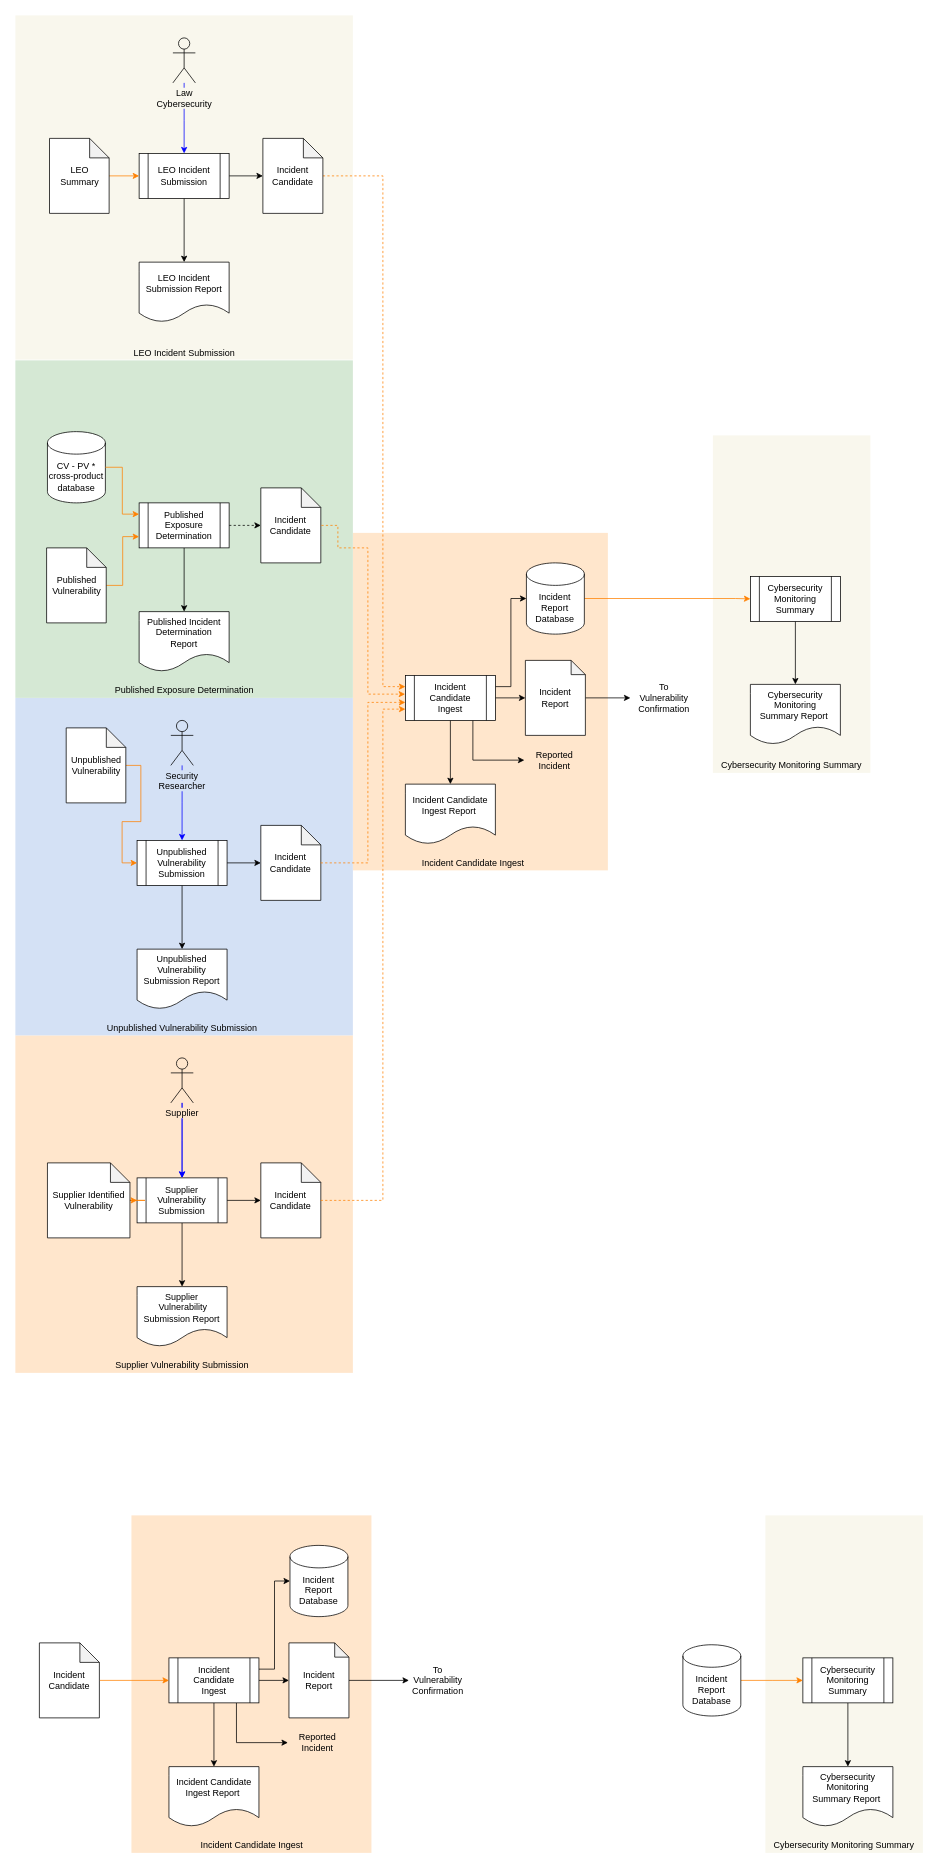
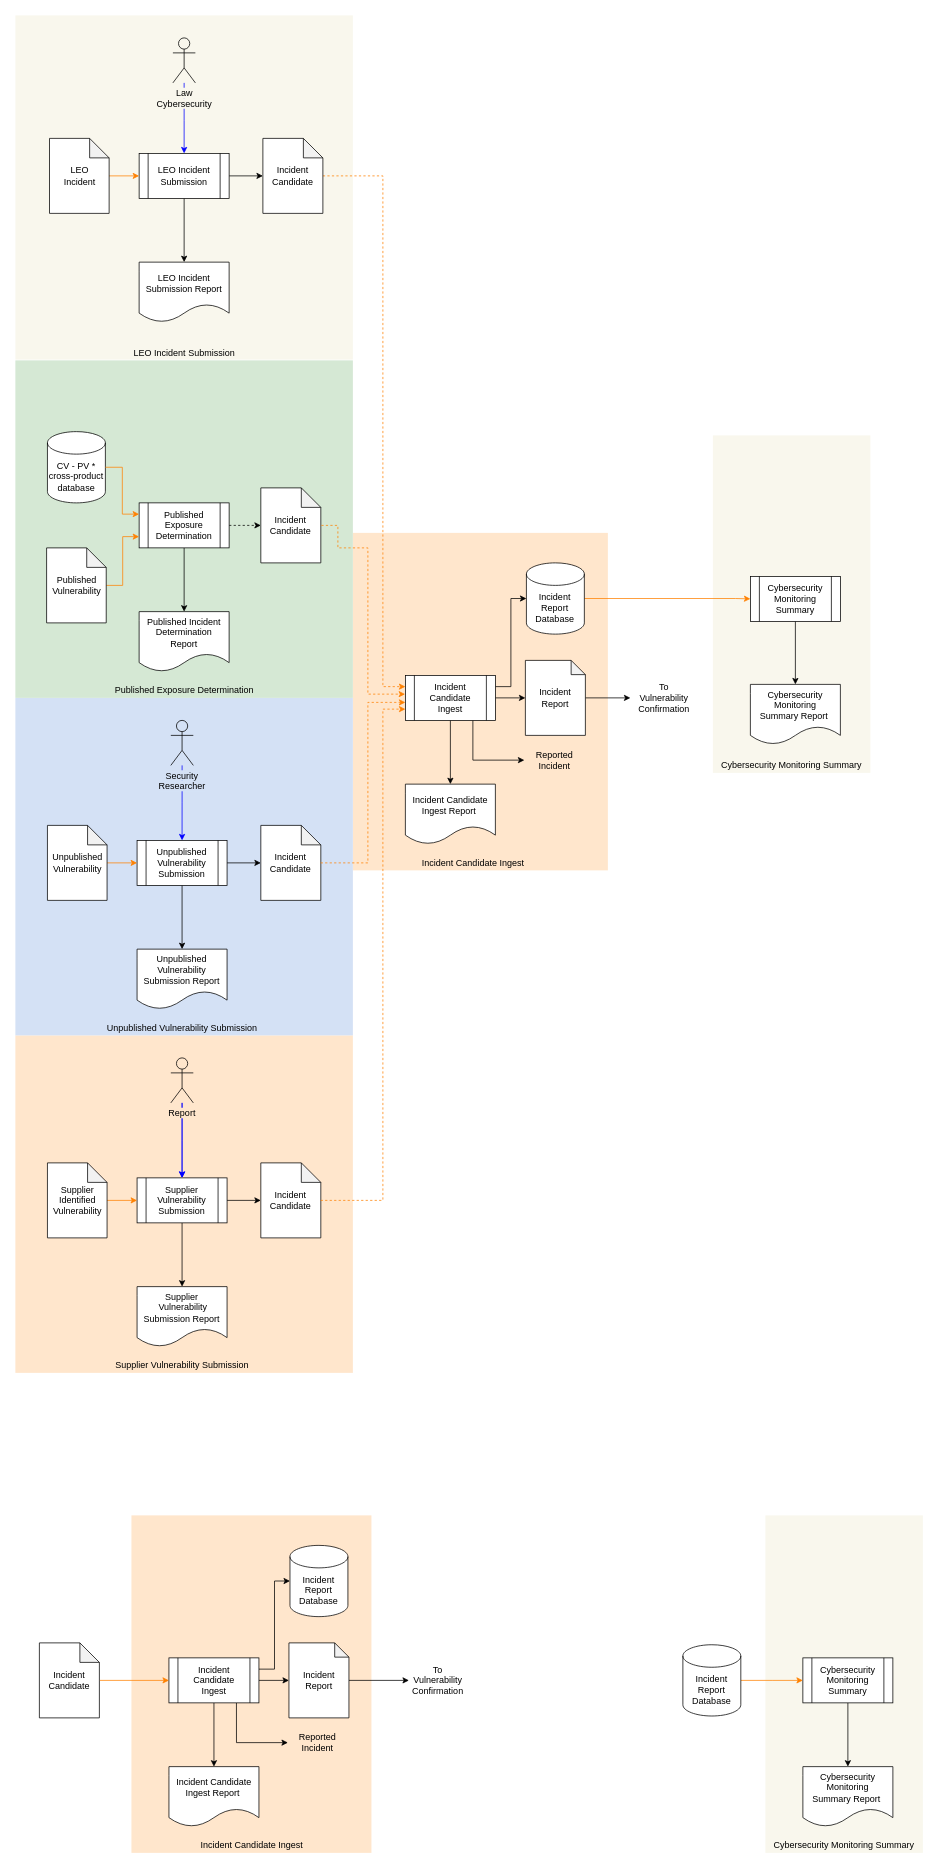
(80, 176) -> (80, 176)
(96, 765) -> (77, 863)
(182, 1114) -> (182, 1114)
(89, 1200) -> (77, 1200)
